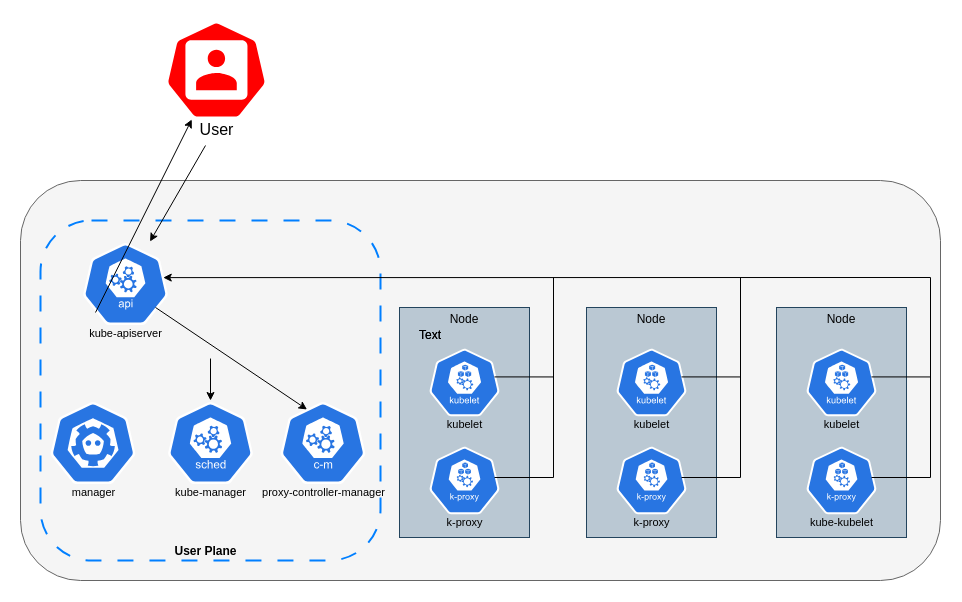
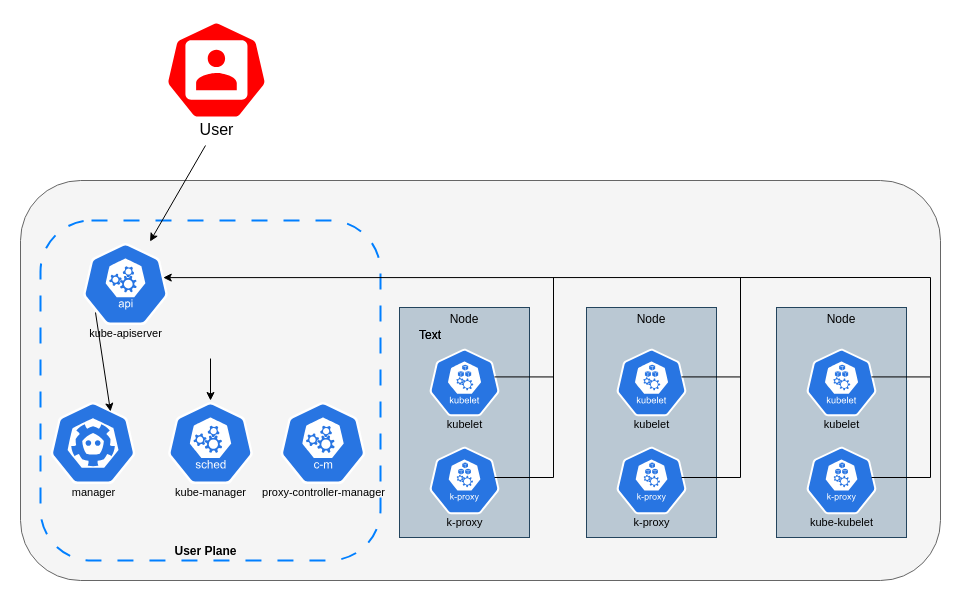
(142, 219) -> (102, 358)
(229, 357) -> none
